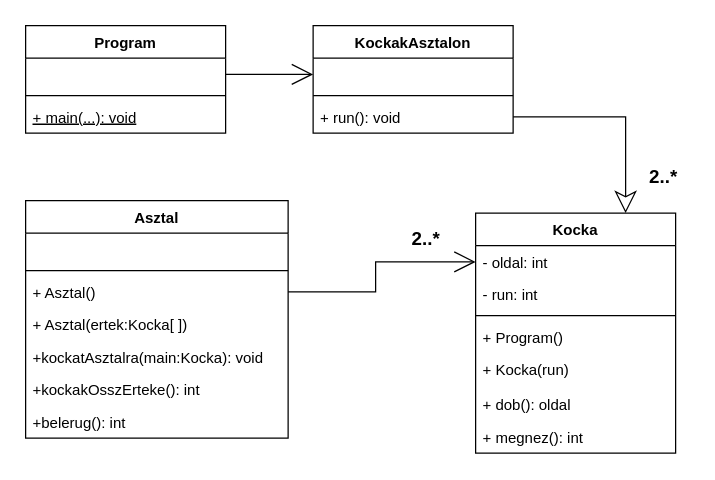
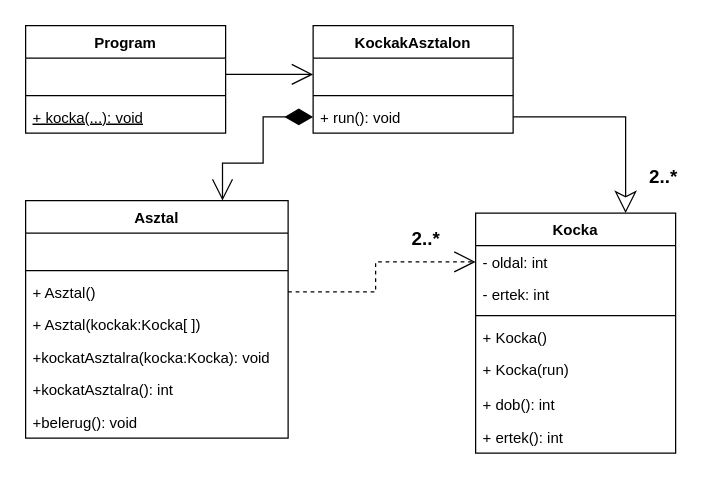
(88, 118) -> (94, 118)
none -> (260, 163)
(376, 273) -> (376, 273)
(517, 295) -> (525, 295)
(126, 325) -> (130, 325)
(527, 338) -> (518, 338)
(159, 358) -> (166, 358)
(127, 390) -> (117, 390)
(532, 405) -> (525, 405)
(88, 423) -> (92, 423)
(538, 438) -> (534, 438)
